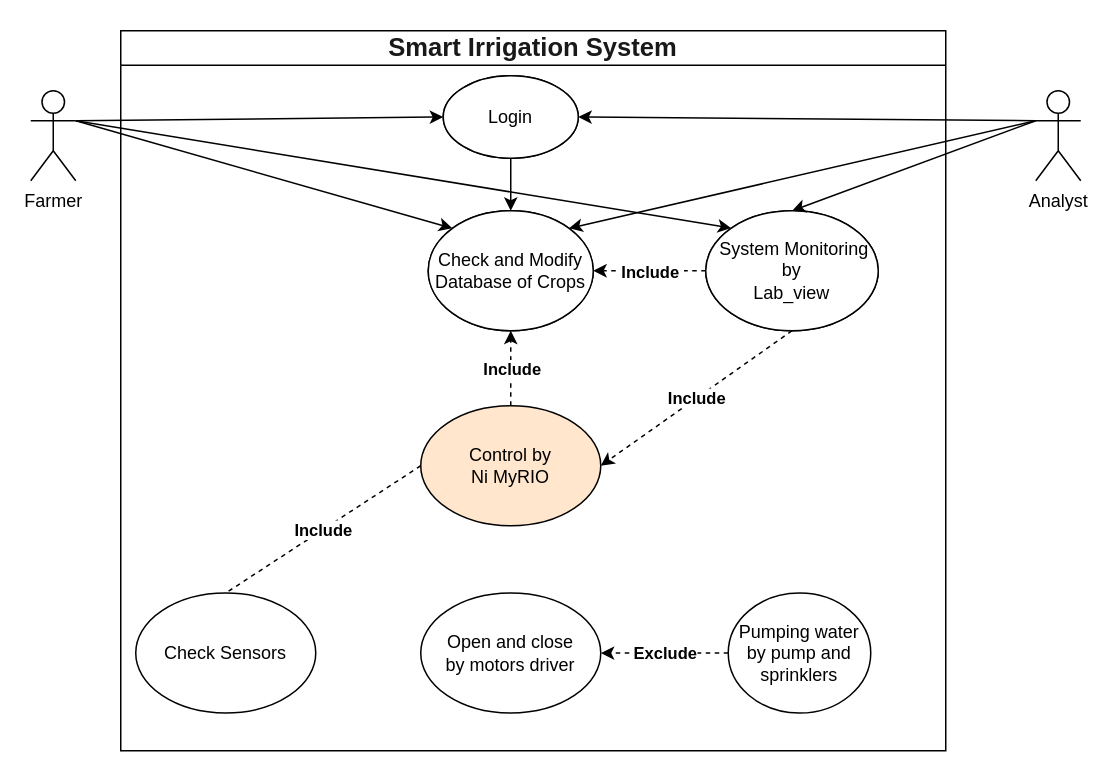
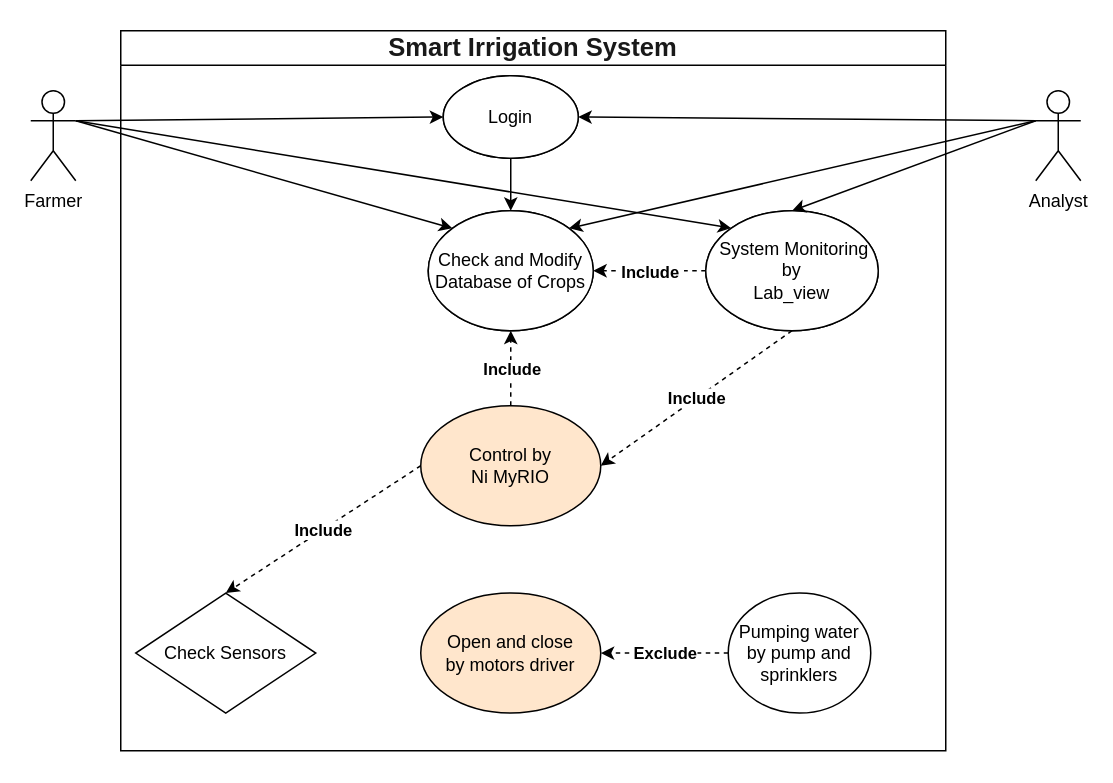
(232, 589) -> (235, 587)
(226, 653) -> (226, 653)
(511, 653) -> (511, 653)
